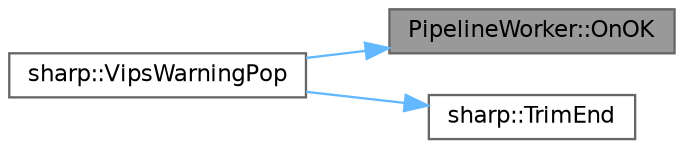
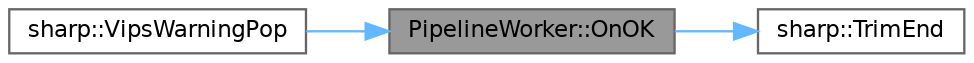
(355, 97) -> (704, 31)
